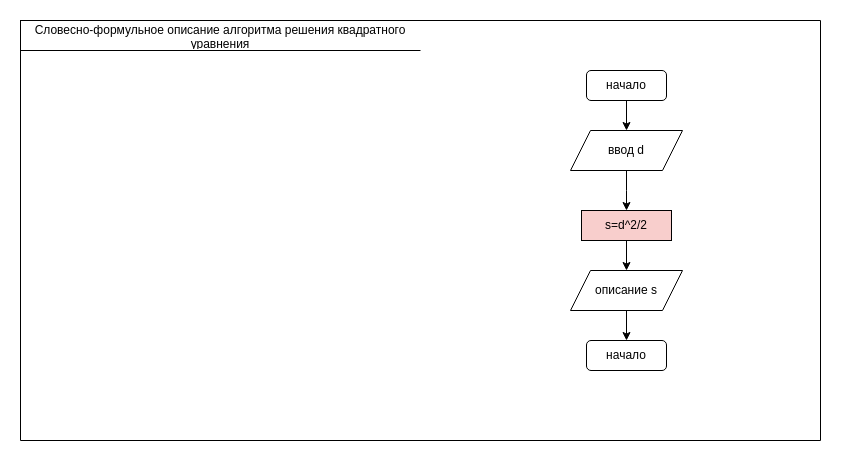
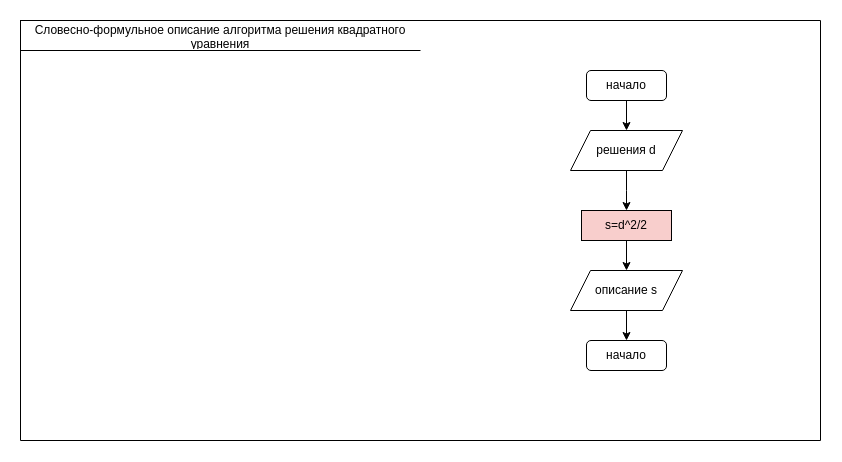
(627, 151) -> (627, 151)
